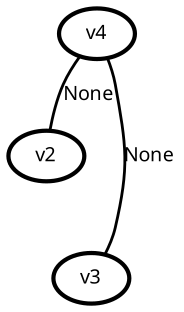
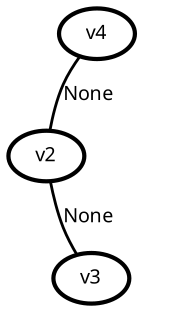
(125, 157) -> (60, 219)
